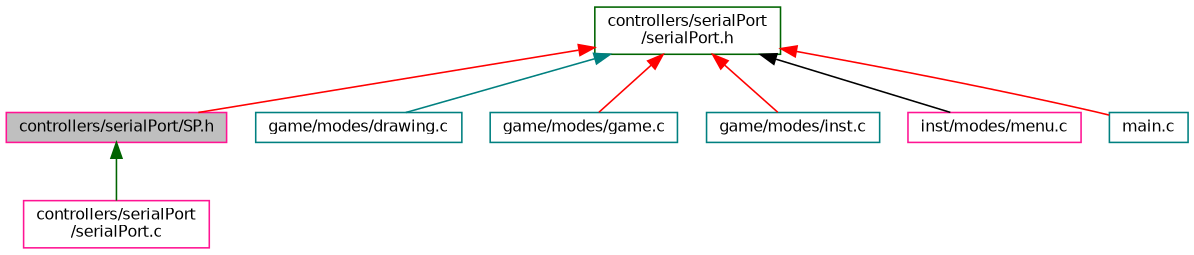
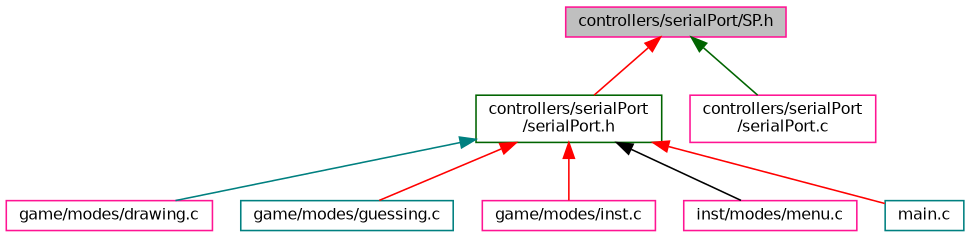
(389, 81) -> (621, 71)
(359, 127) -> (109, 216)
(584, 127) -> (347, 216)
(793, 127) -> (569, 216)
